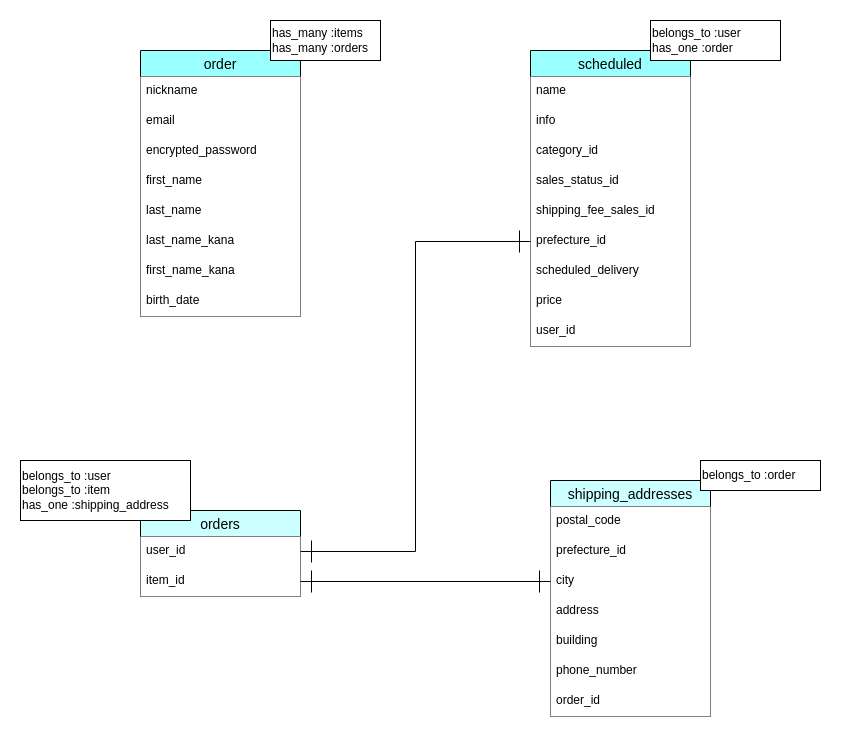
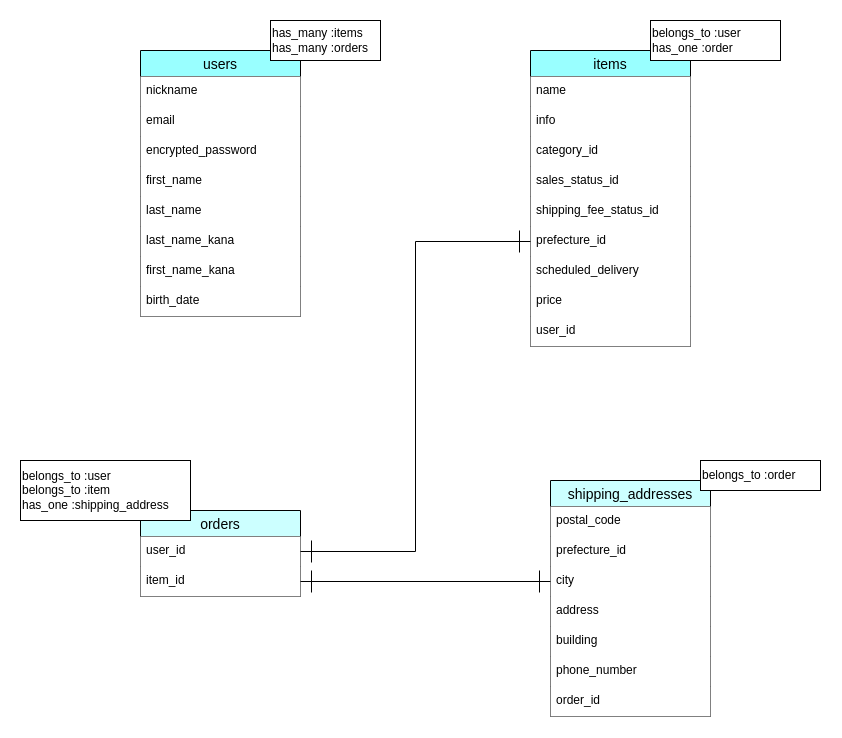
(220, 64) -> (220, 64)
(610, 64) -> (610, 64)
(600, 210) -> (605, 210)
